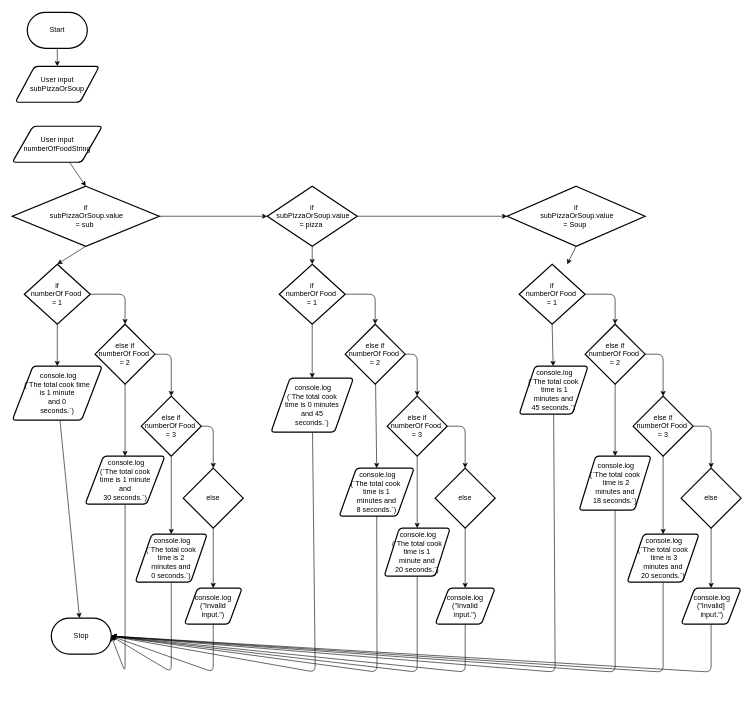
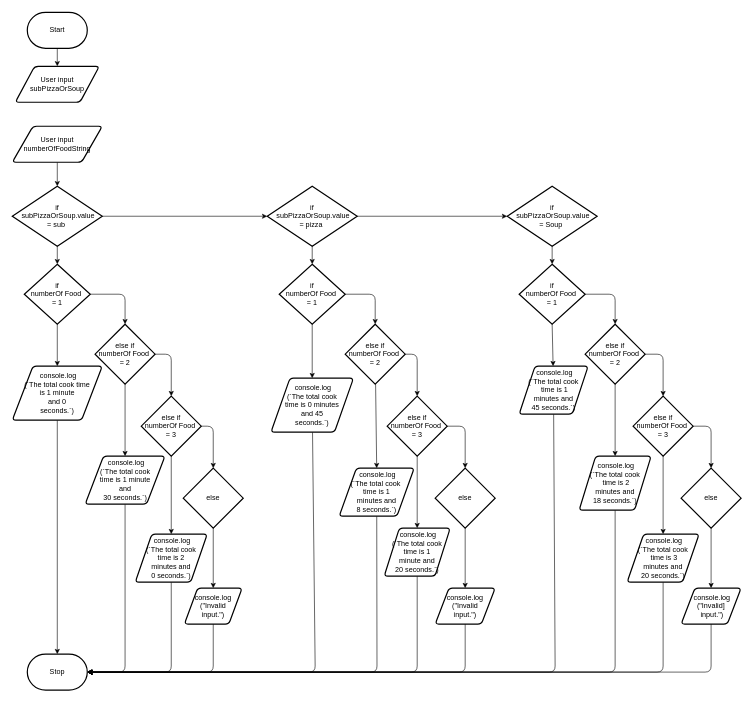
(86, 216) -> (57, 216)
(576, 216) -> (552, 216)
(81, 636) -> (57, 672)
